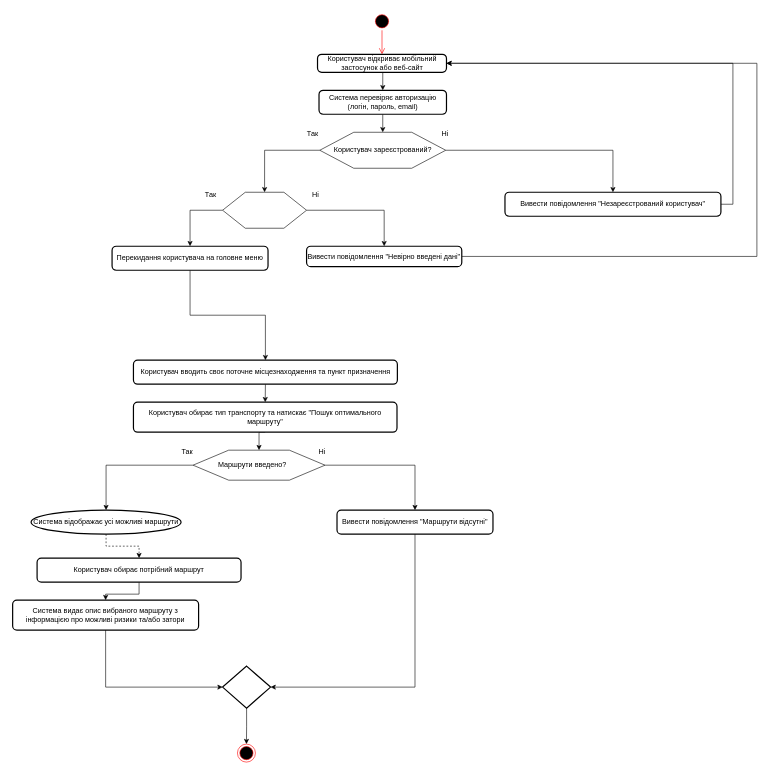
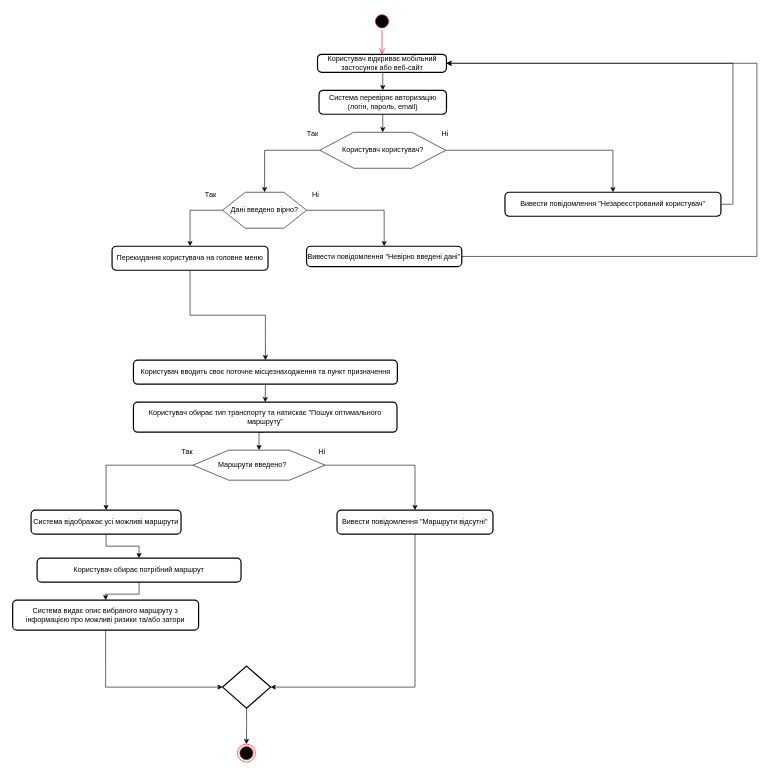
(383, 150) -> (383, 150)
none -> (265, 213)
(106, 522) -> (106, 522)
(119, 546) -> (119, 546)
